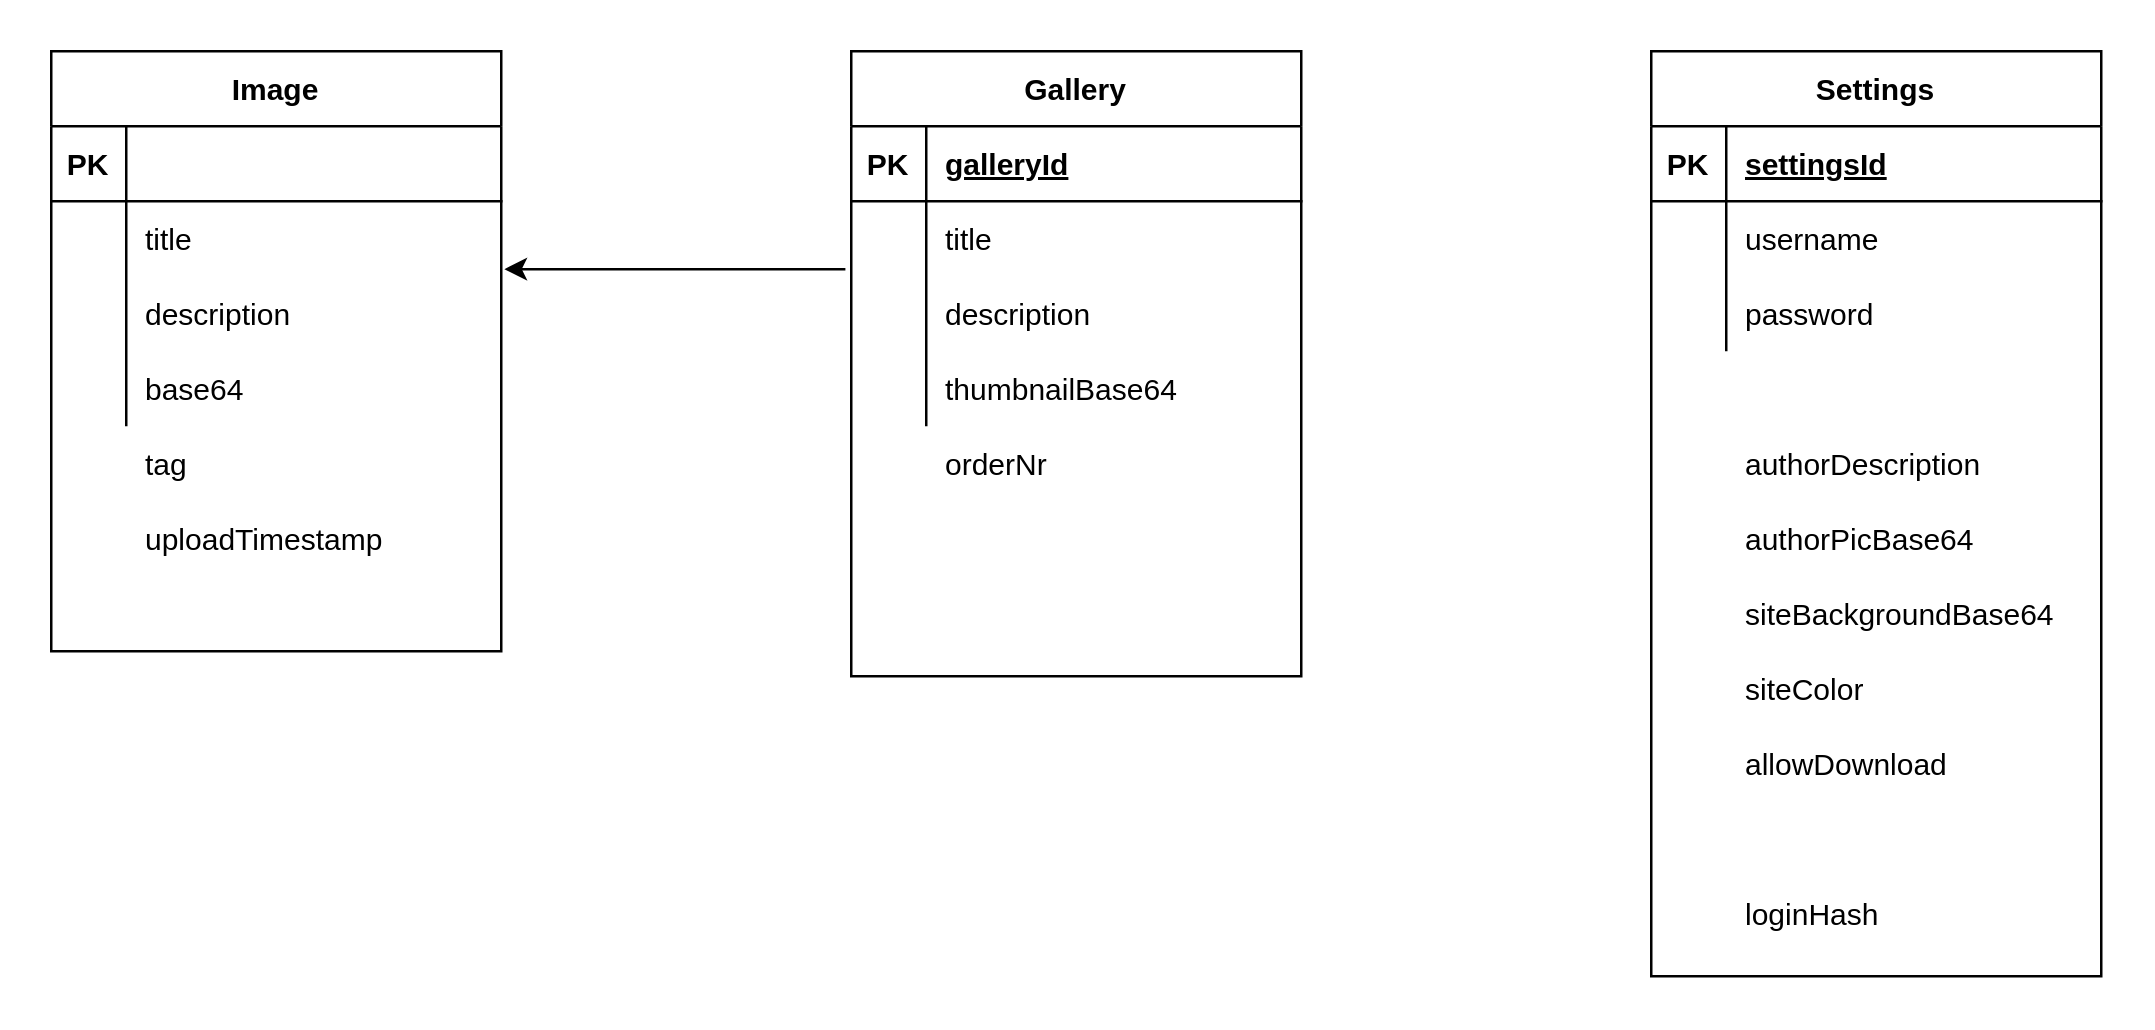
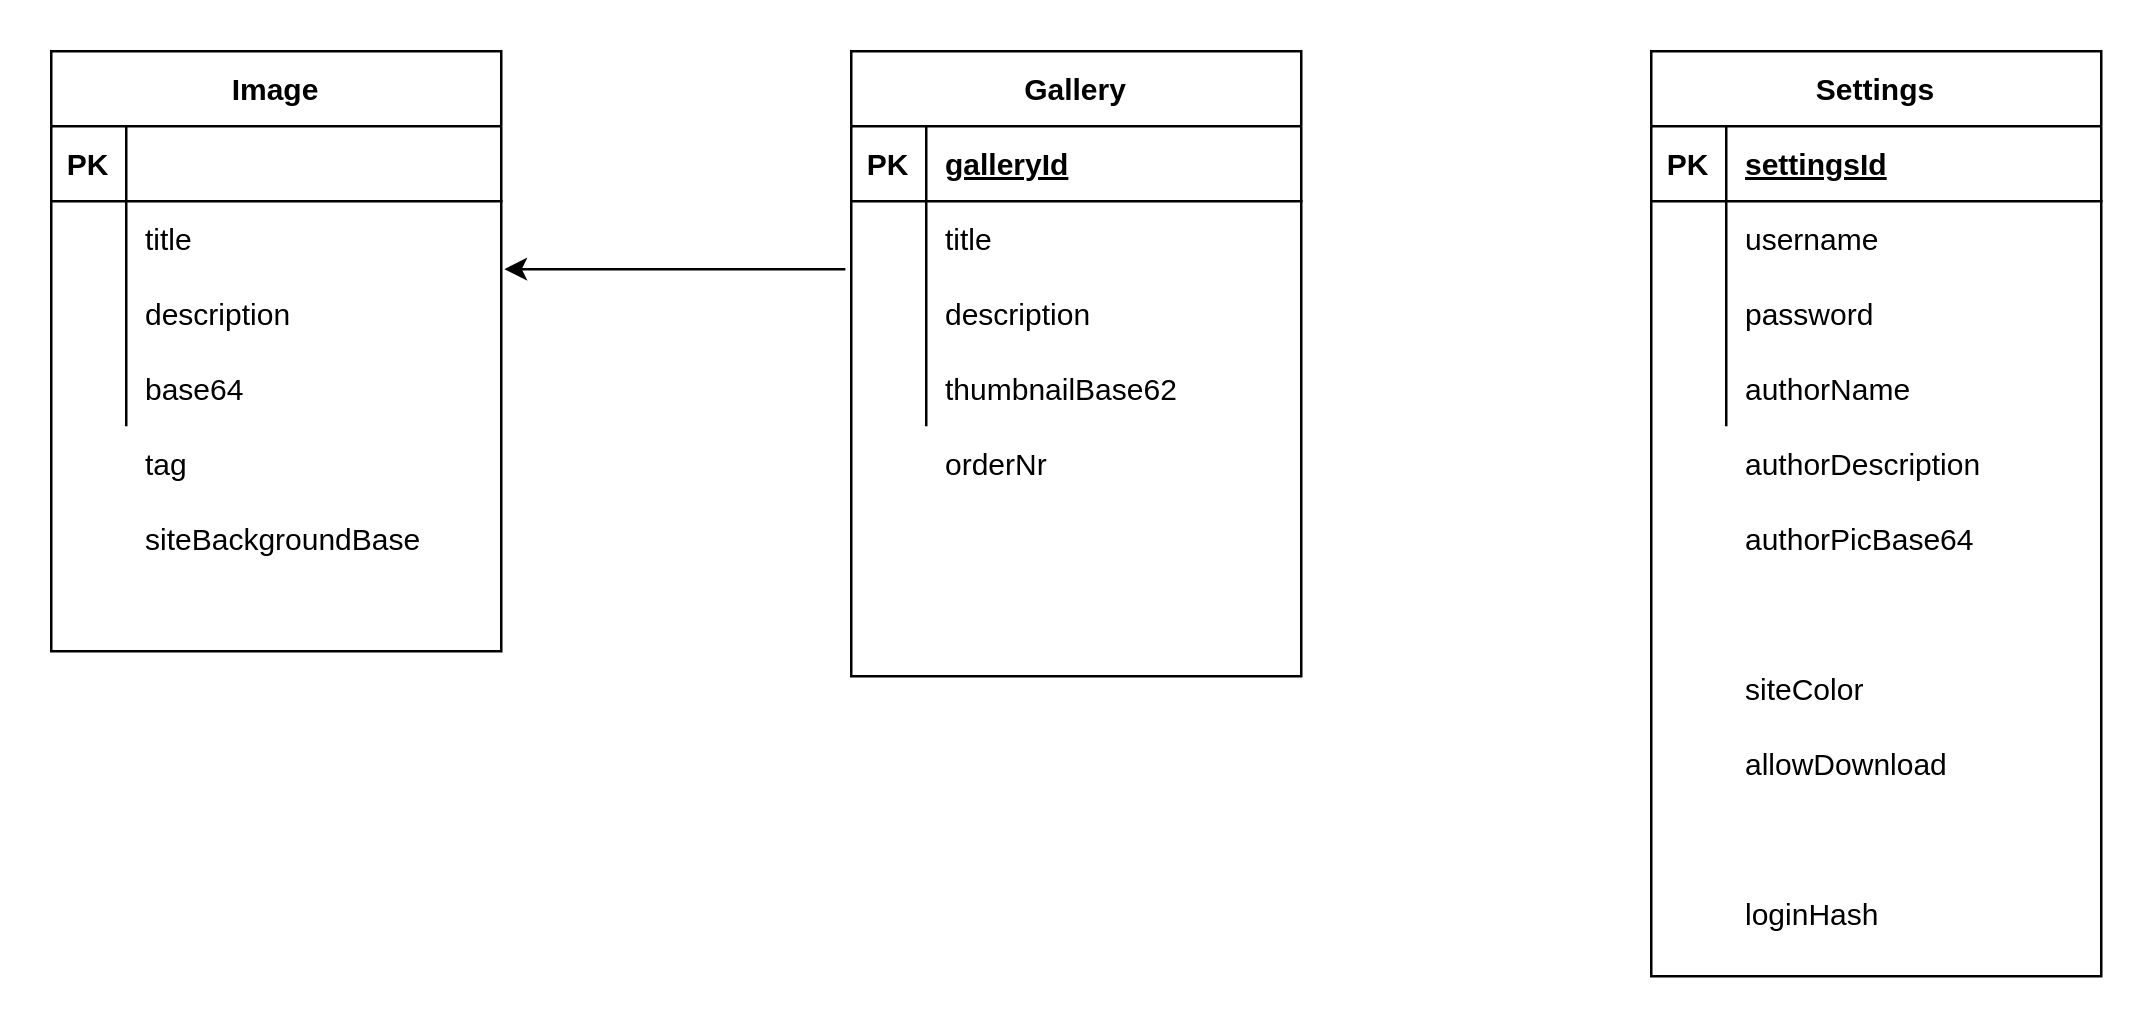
none -> (1914, 389)
(1063, 390) -> (1063, 390)
(263, 540) -> (292, 540)
(1914, 614) -> none
